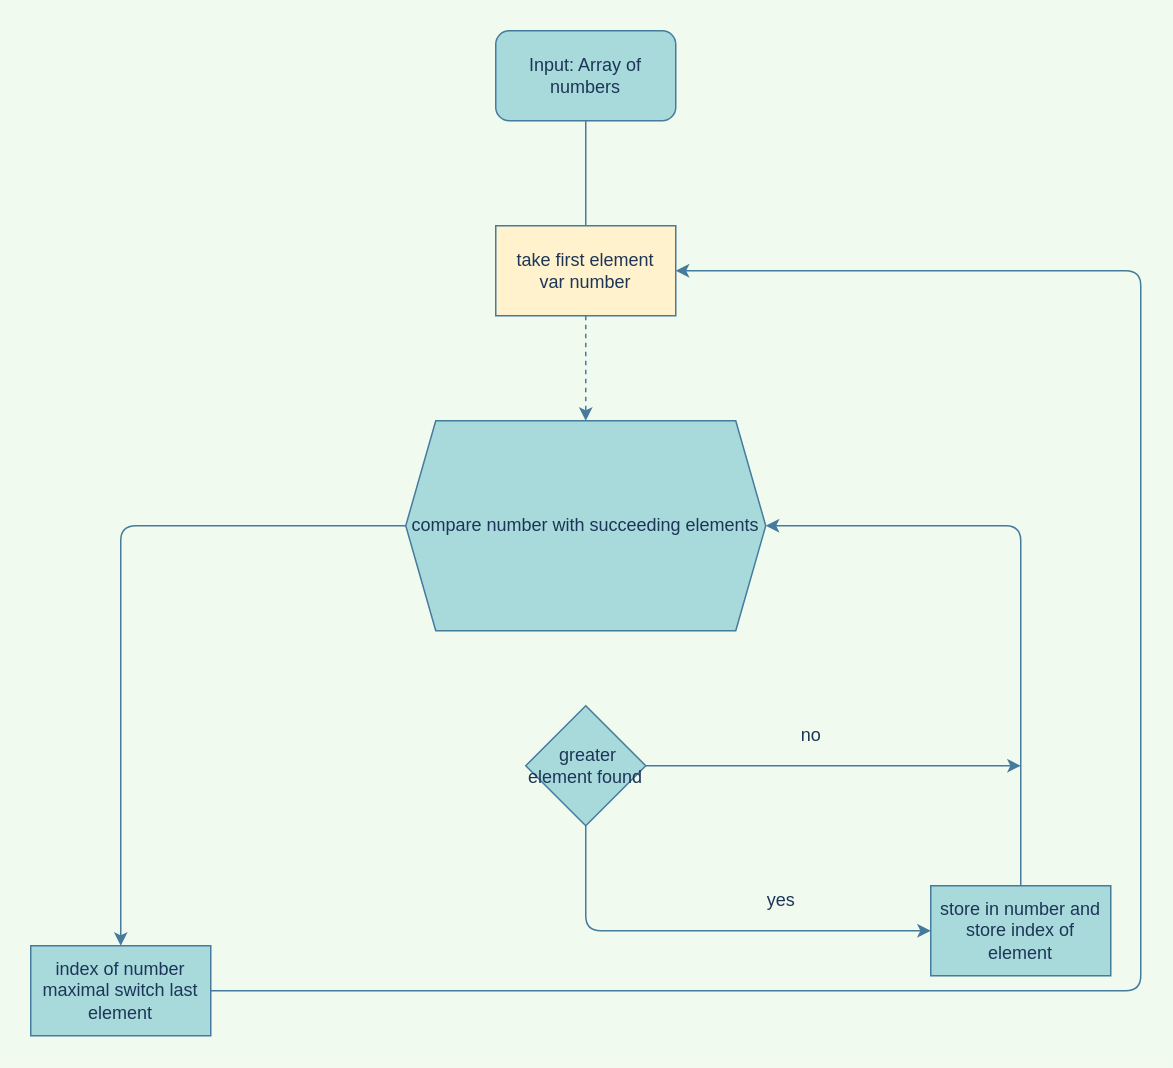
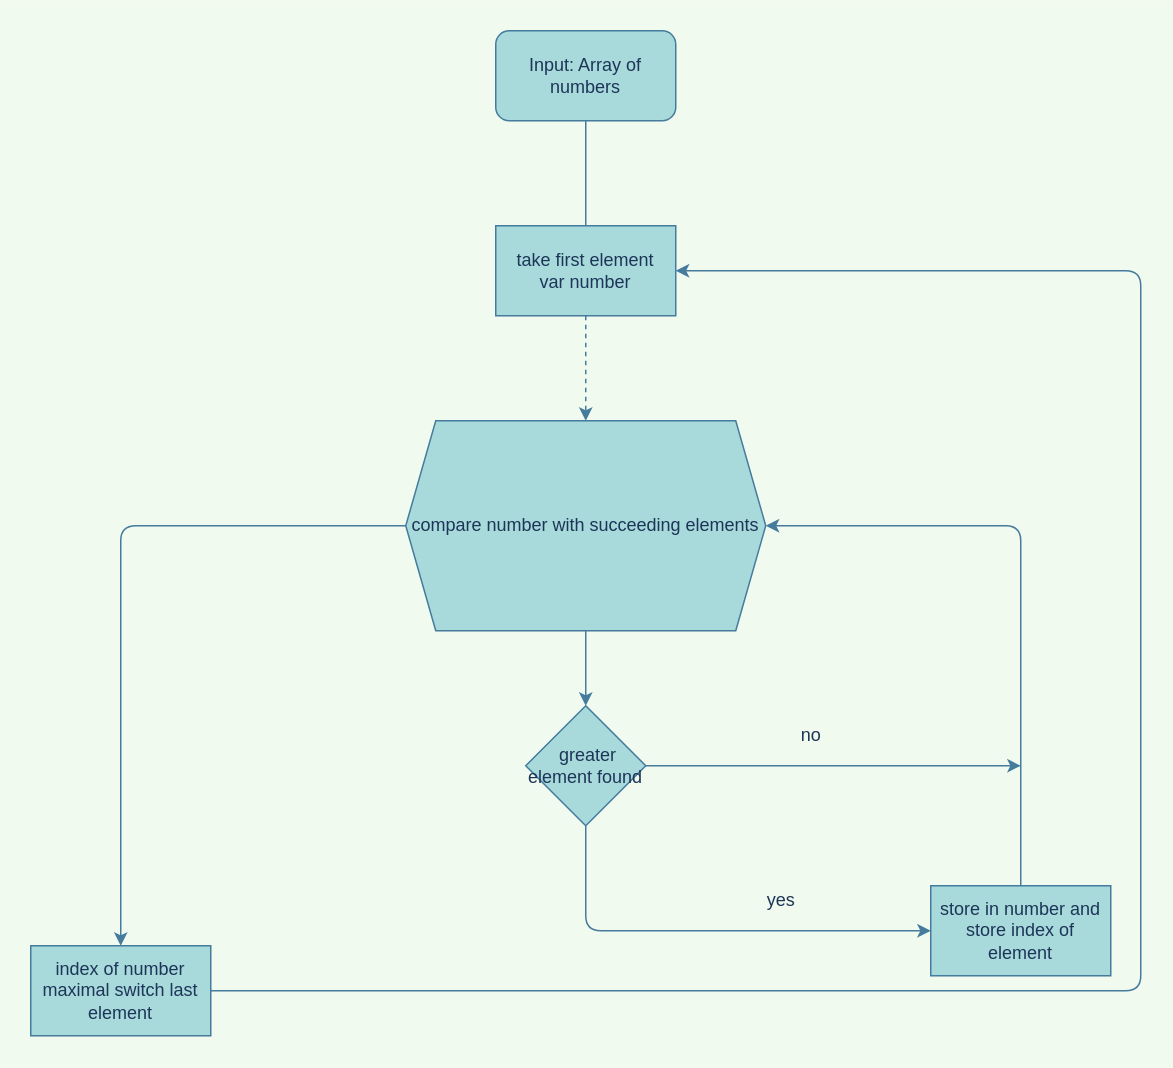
(586, 271) -> (586, 271)
none -> (586, 663)
